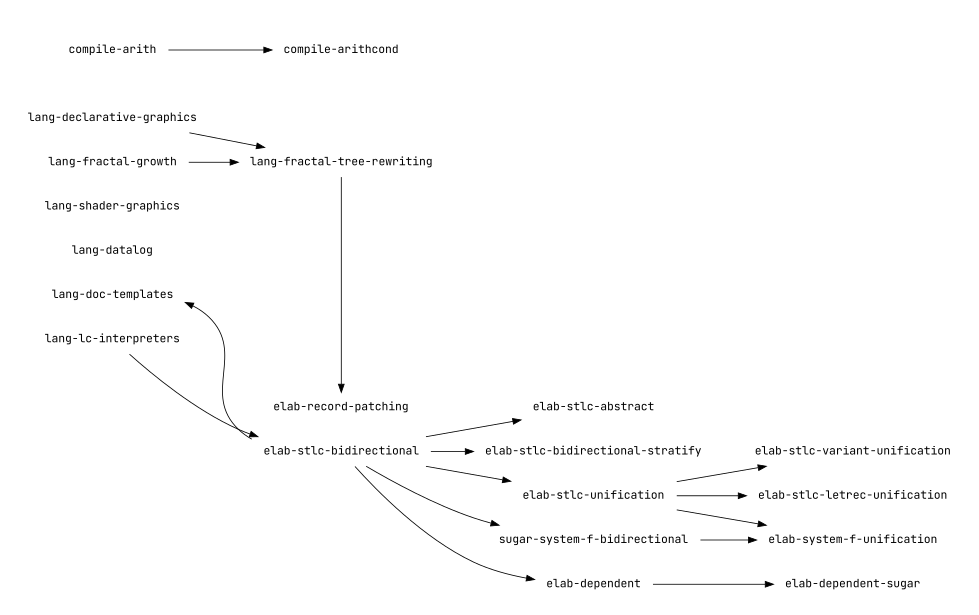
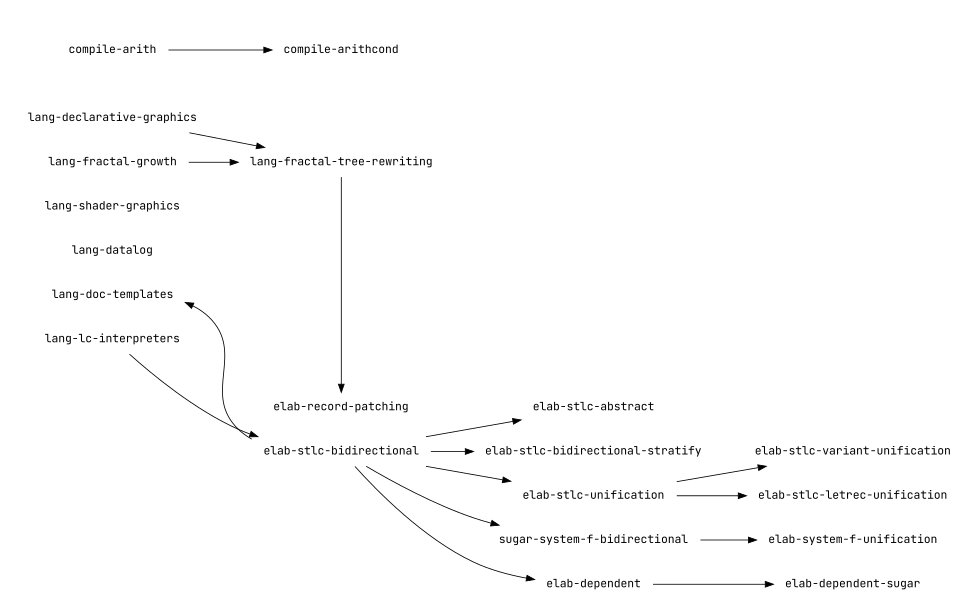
(717, 517) -> none
